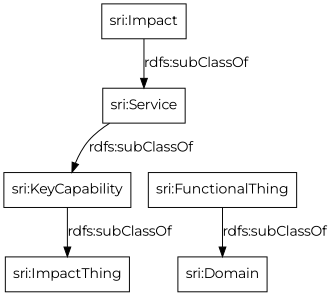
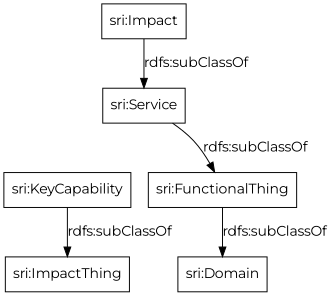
(89, 140) -> (194, 141)
